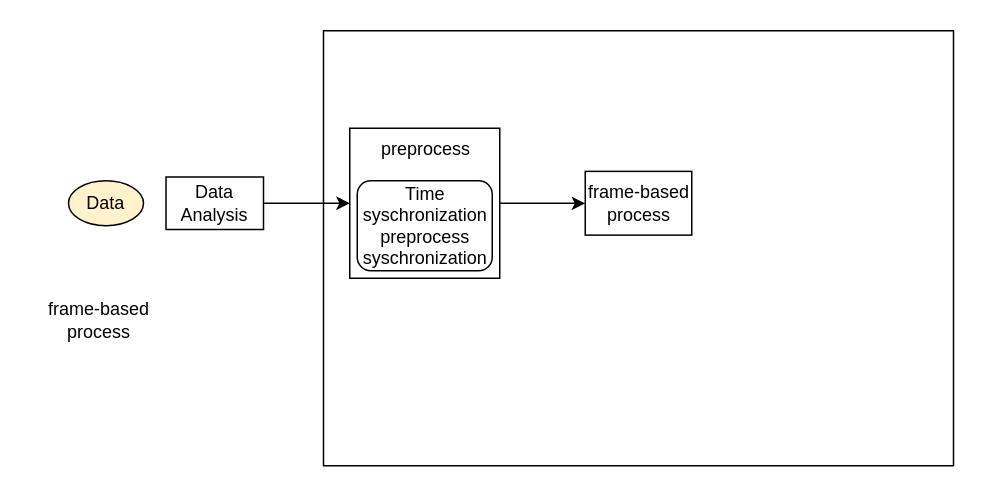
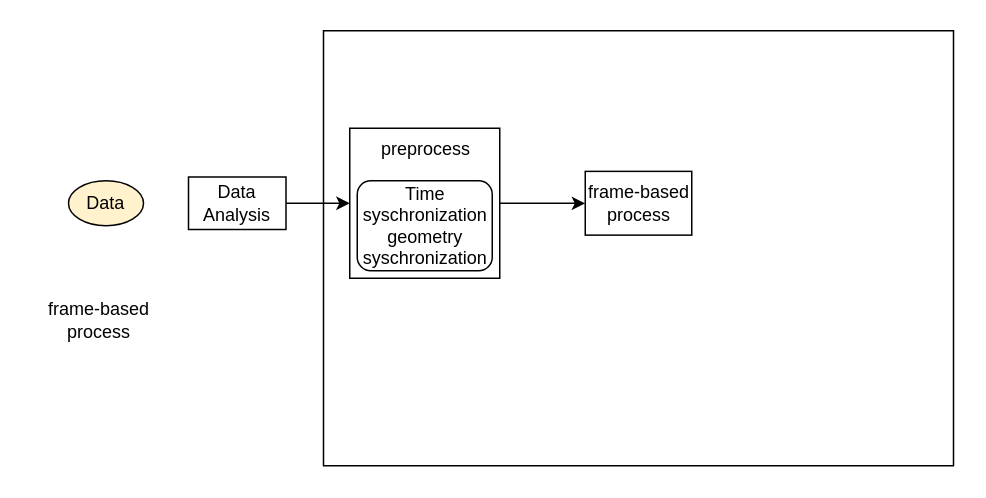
(215, 203) -> (237, 203)
(425, 226) -> (425, 226)
